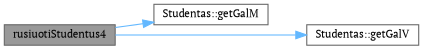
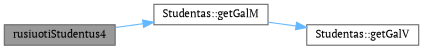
(206, 35) -> (282, 24)
